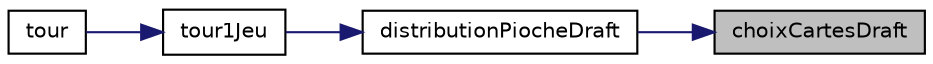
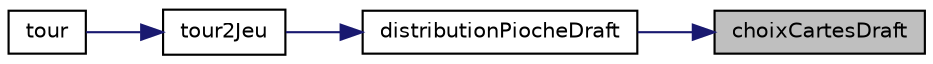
(224, 32) -> (224, 32)
